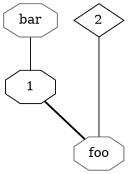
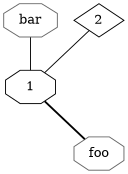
(99, 87) -> (67, 52)
